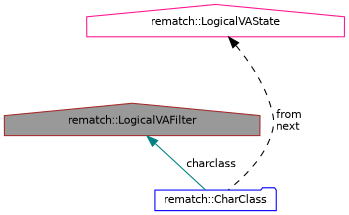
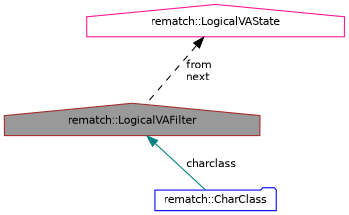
(274, 121) -> (171, 75)
